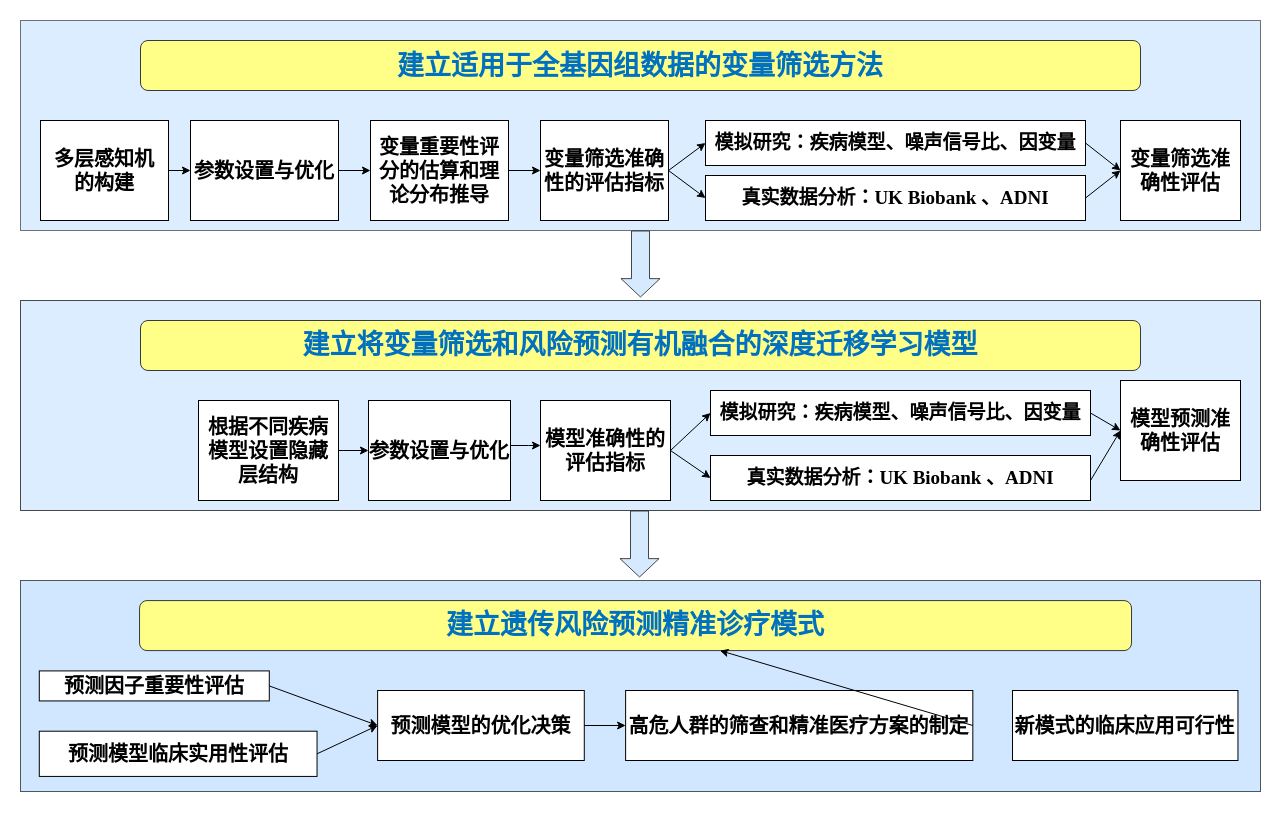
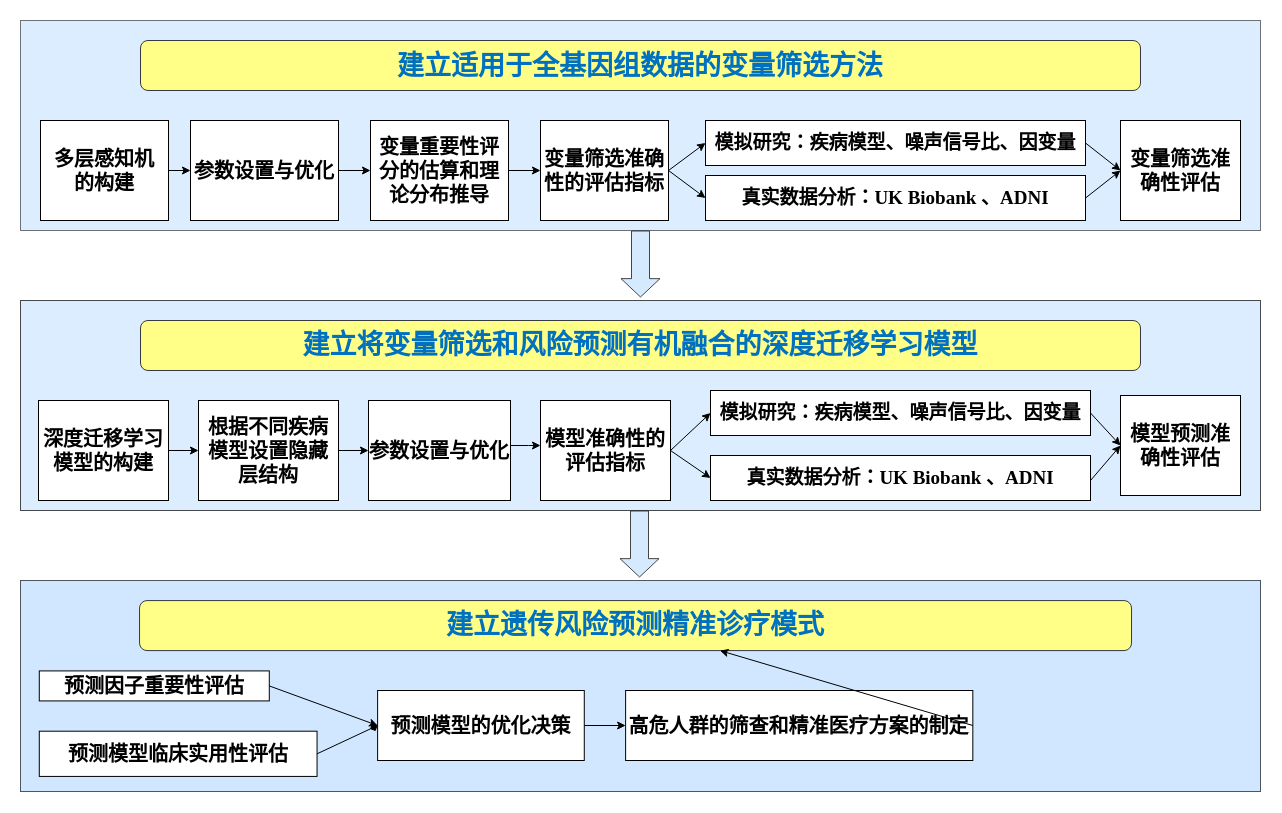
(1181, 431) -> (1181, 446)
none -> (104, 451)
none -> (188, 451)
(1125, 725) -> none
(370, 729) -> (370, 729)
